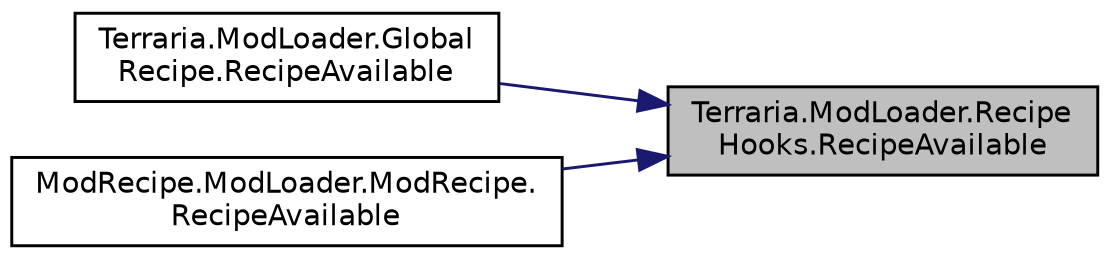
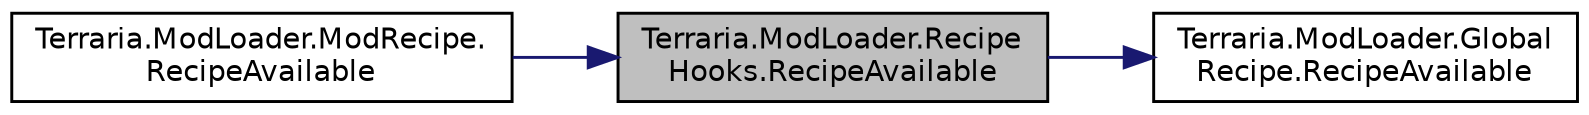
(569, 92) -> (1086, 57)
(287, 202) -> (262, 57)
